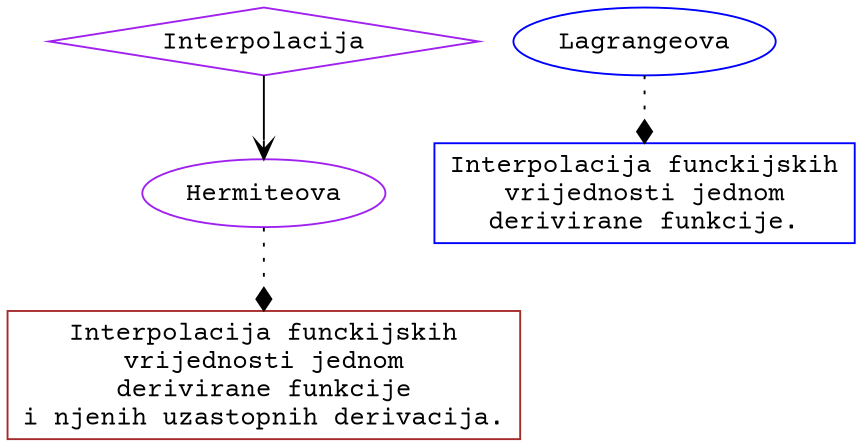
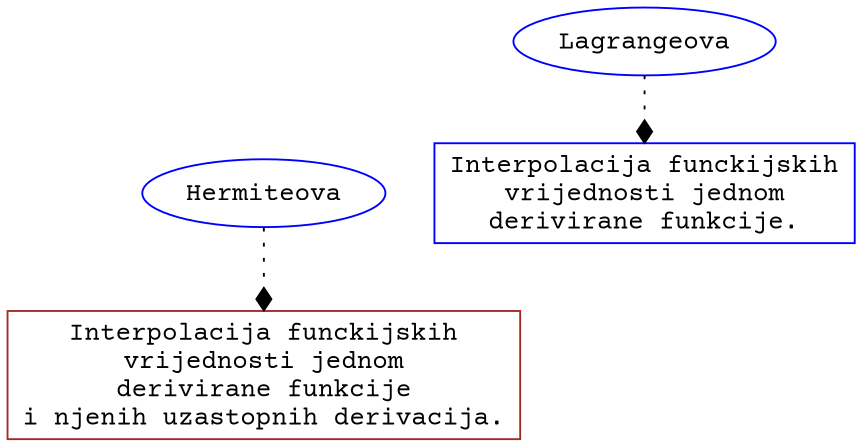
(264, 41) -> none
(264, 193) -> (264, 193)
